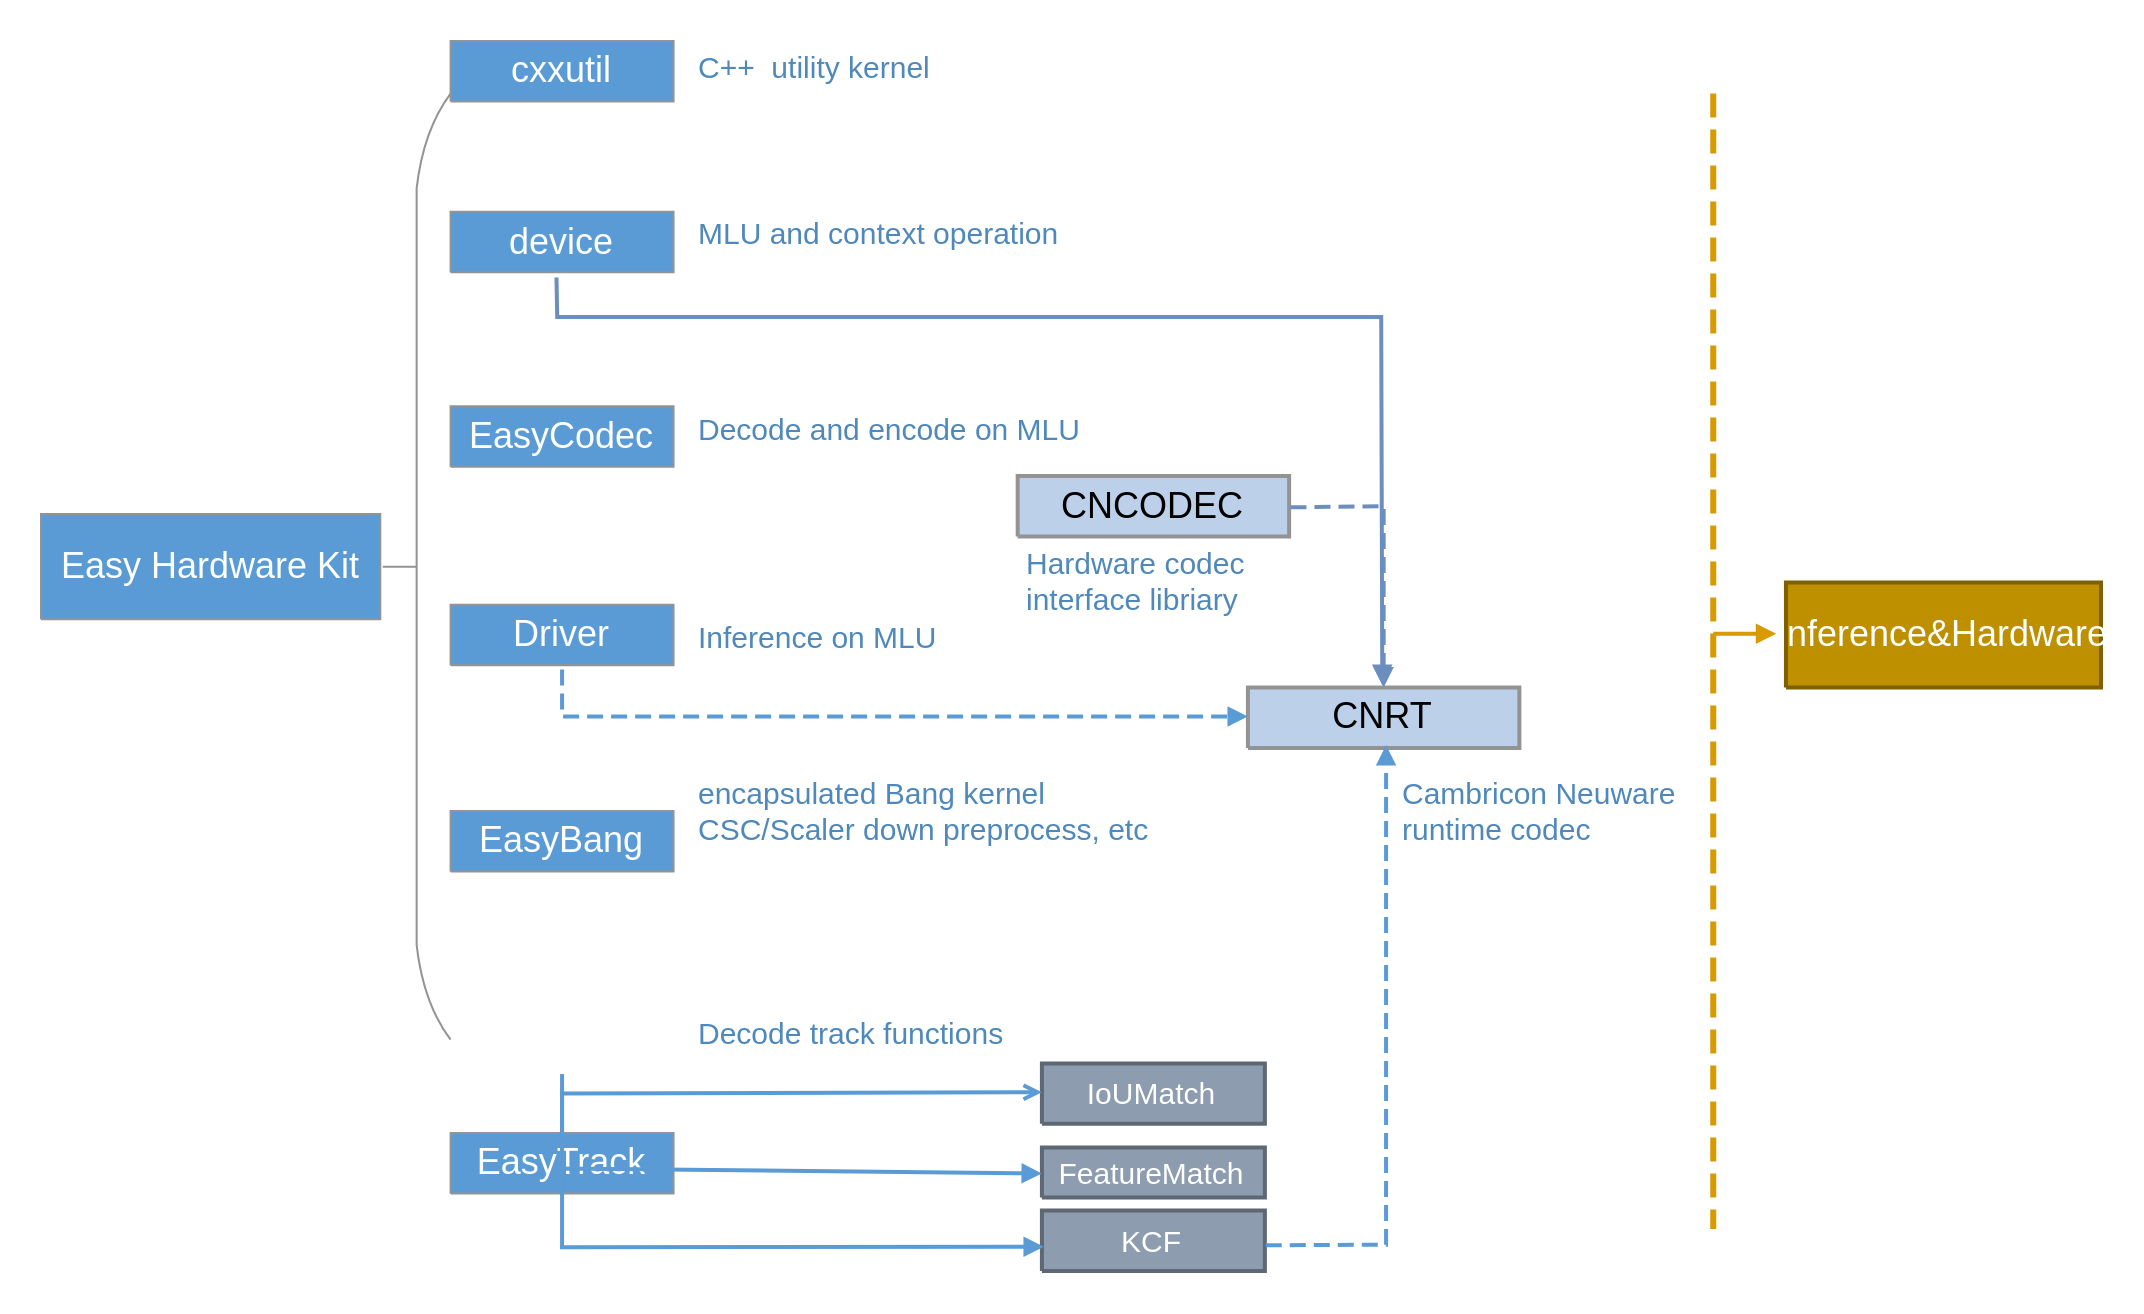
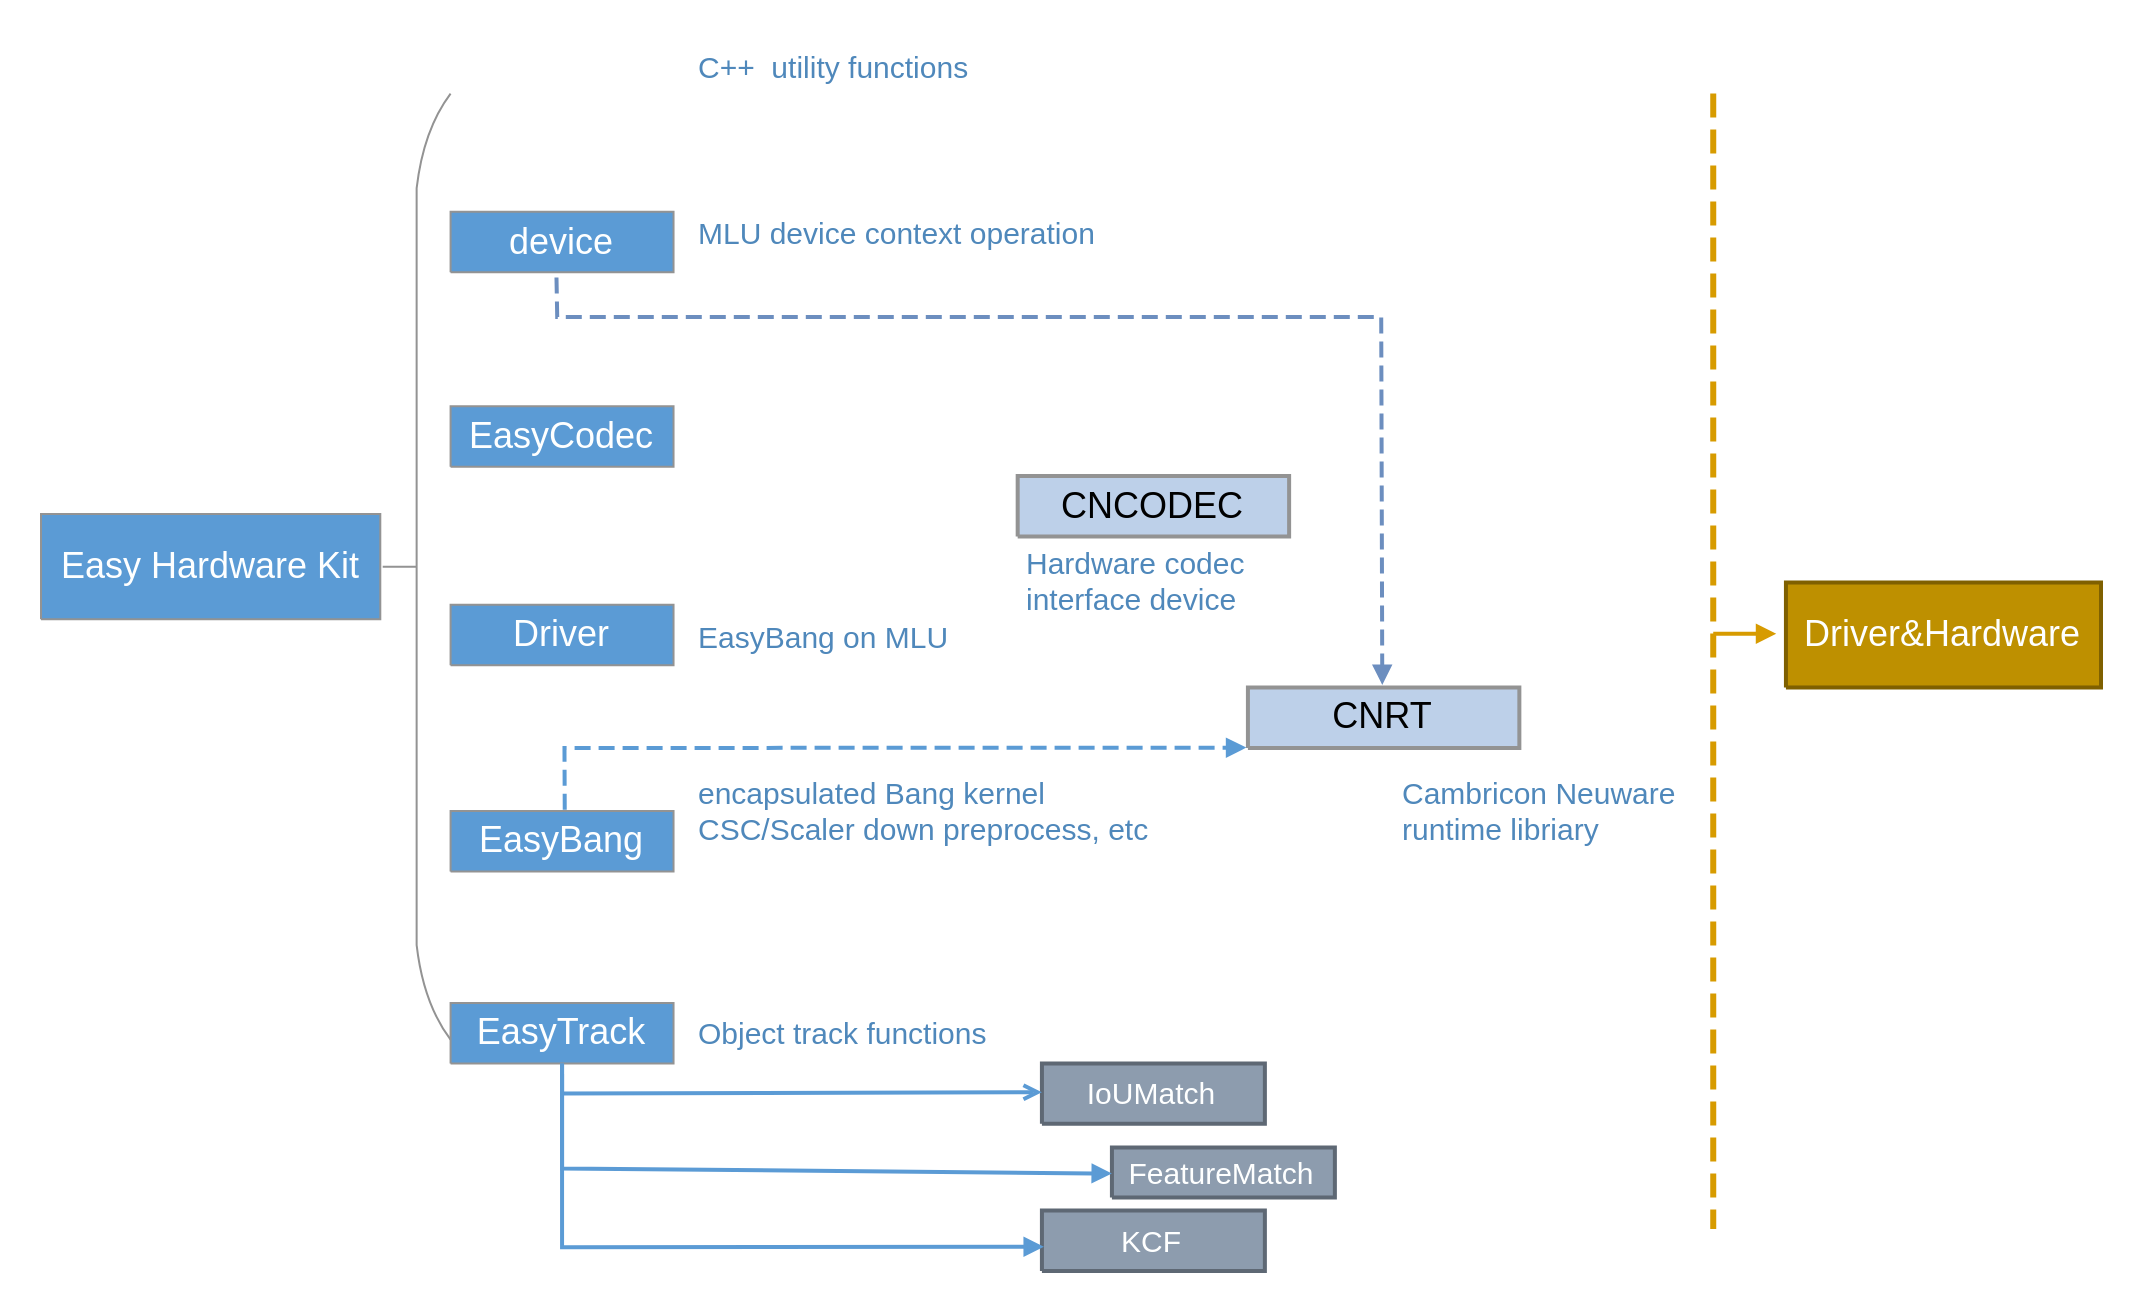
(835, 69) -> (860, 69)
(562, 71) -> none
(893, 235) -> (915, 235)
(560, 317) -> (560, 317)
(905, 426) -> none
(1336, 507) -> none
(1159, 583) -> (1150, 583)
(1943, 635) -> (1943, 635)
(826, 639) -> (817, 639)
(873, 716) -> none
none -> (866, 748)
(1538, 813) -> (1538, 813)
(872, 1035) -> (872, 1035)
(1386, 1065) -> none
(562, 1163) -> (562, 1033)
(1153, 1172) -> (1223, 1172)
